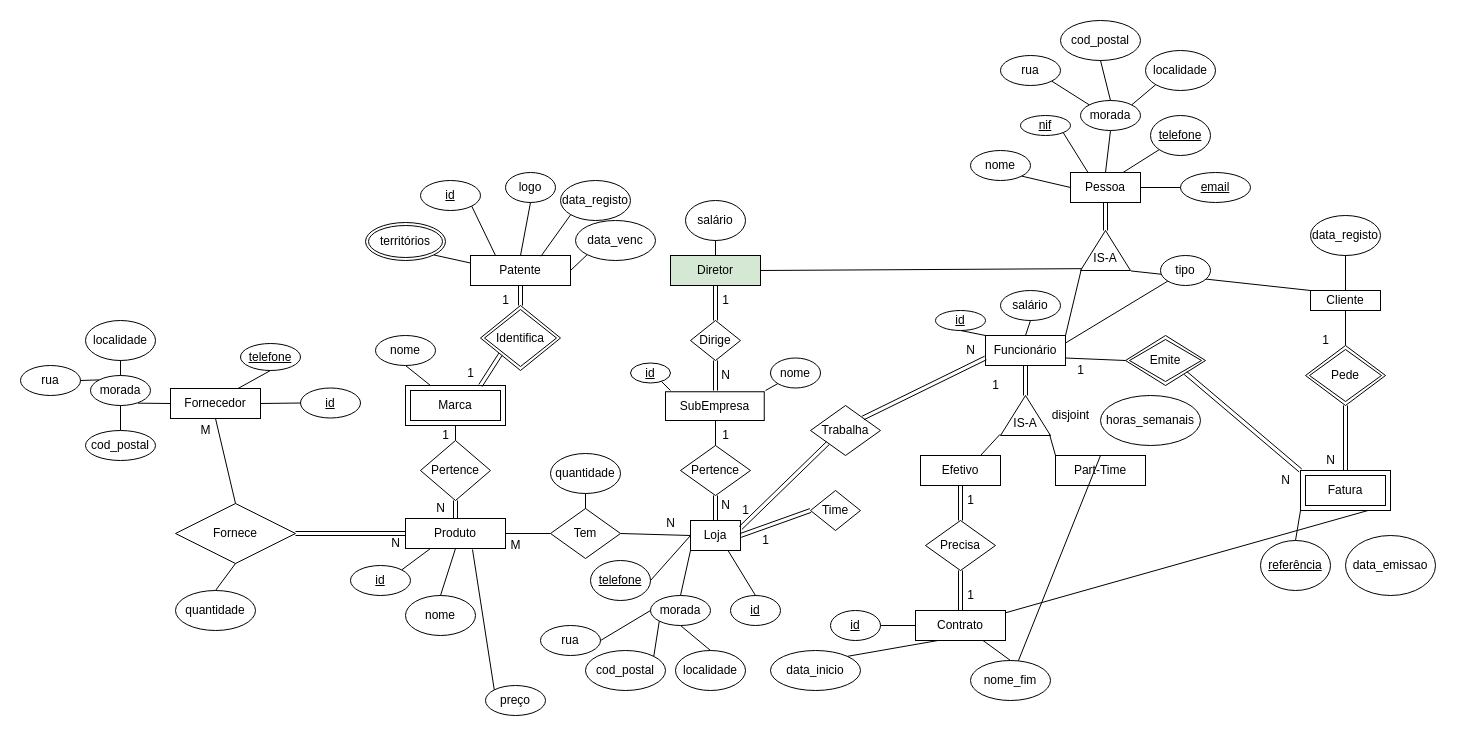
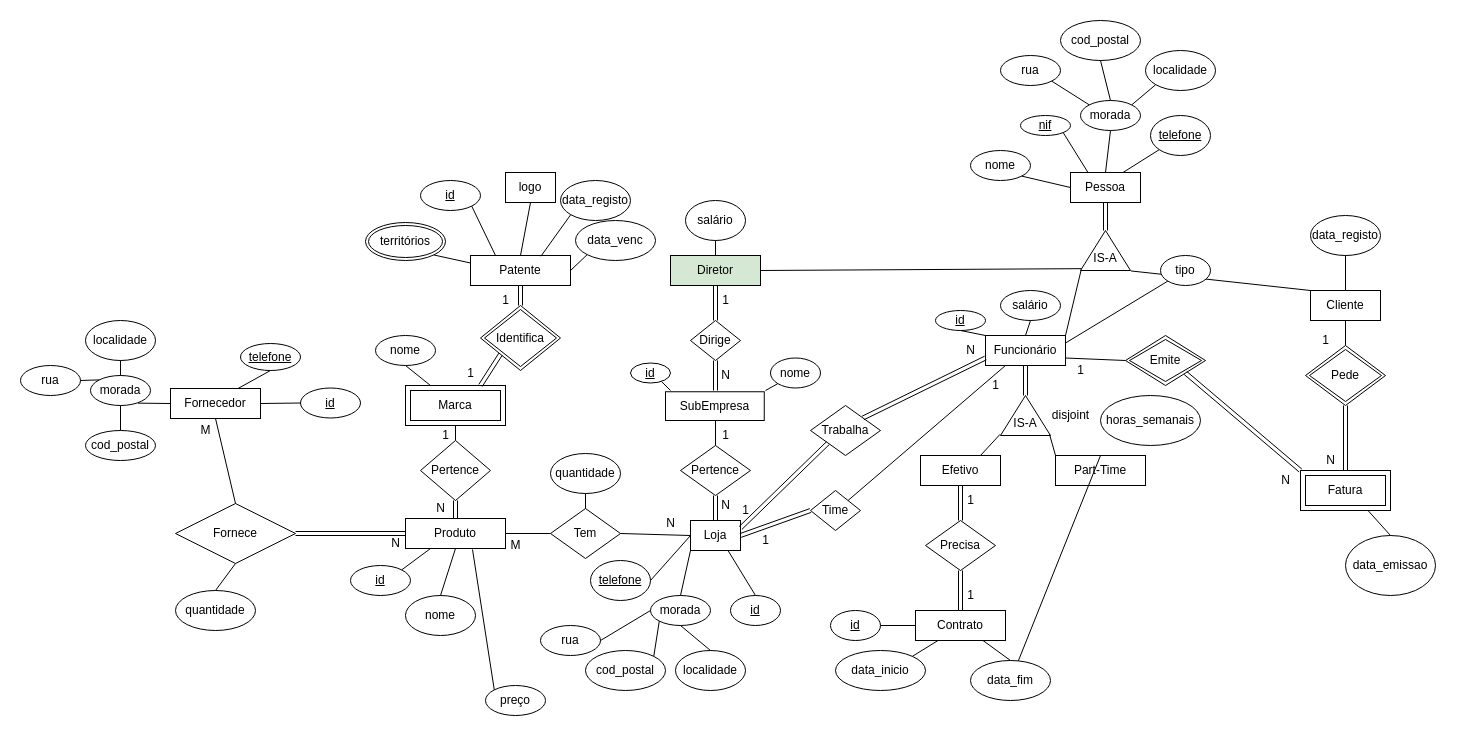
(531, 188) -> (531, 188)
(1161, 188) -> none
(1216, 188) -> none
(1346, 301) -> (1346, 306)
none -> (926, 433)
(1298, 526) -> none
(1187, 562) -> (1379, 523)
(1296, 566) -> none
(816, 671) -> (881, 671)
(1011, 681) -> (1011, 681)
